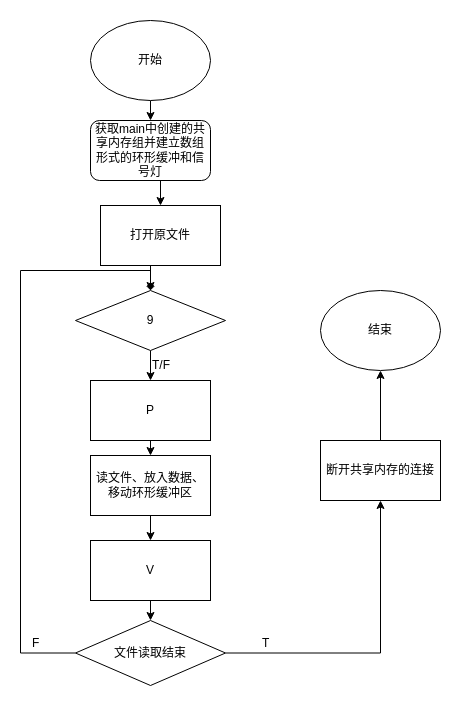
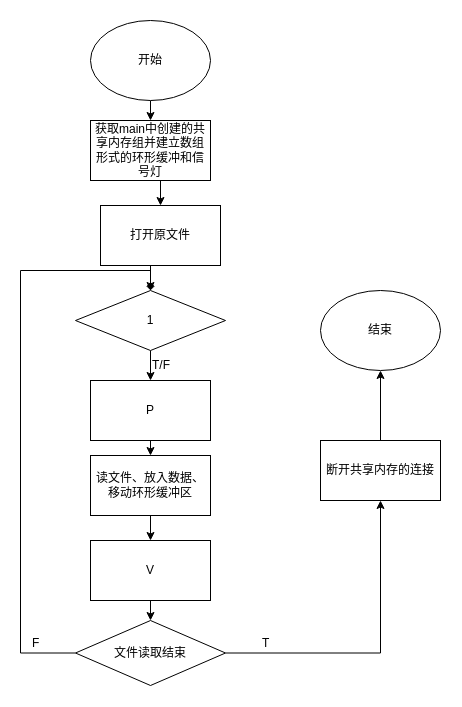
(151, 151) -> (151, 151)
(151, 321) -> (151, 321)
